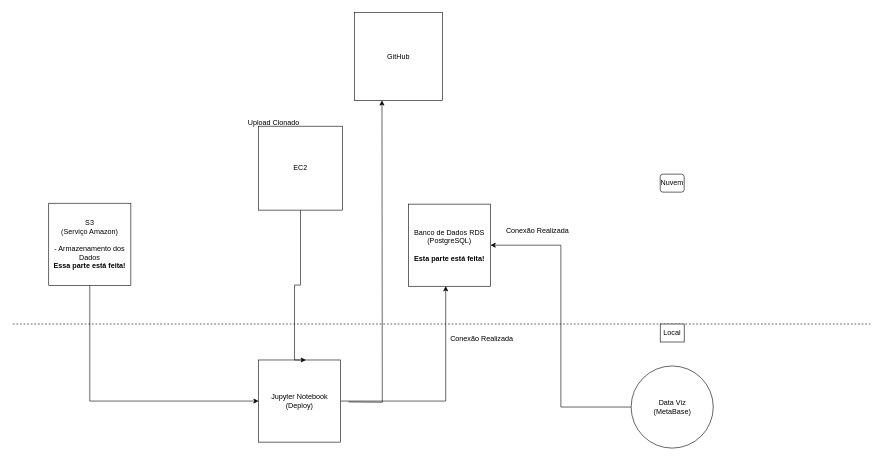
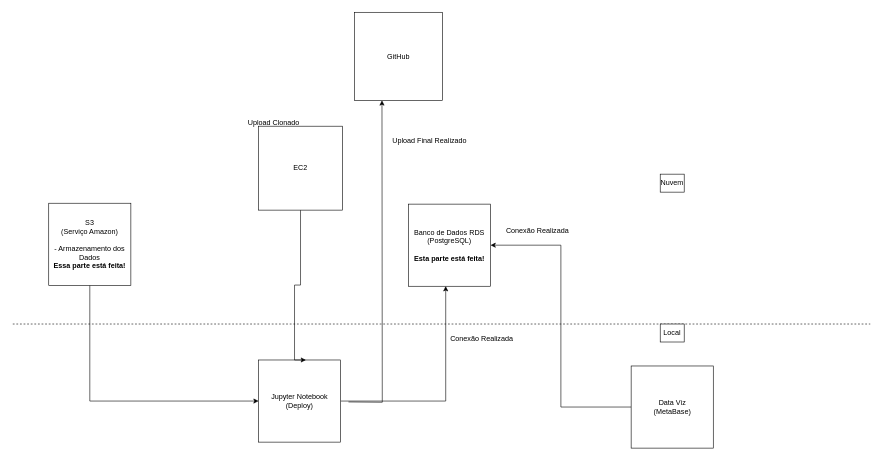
none -> (429, 141)
(672, 183) -> (672, 183)
(672, 407) -> (672, 407)
